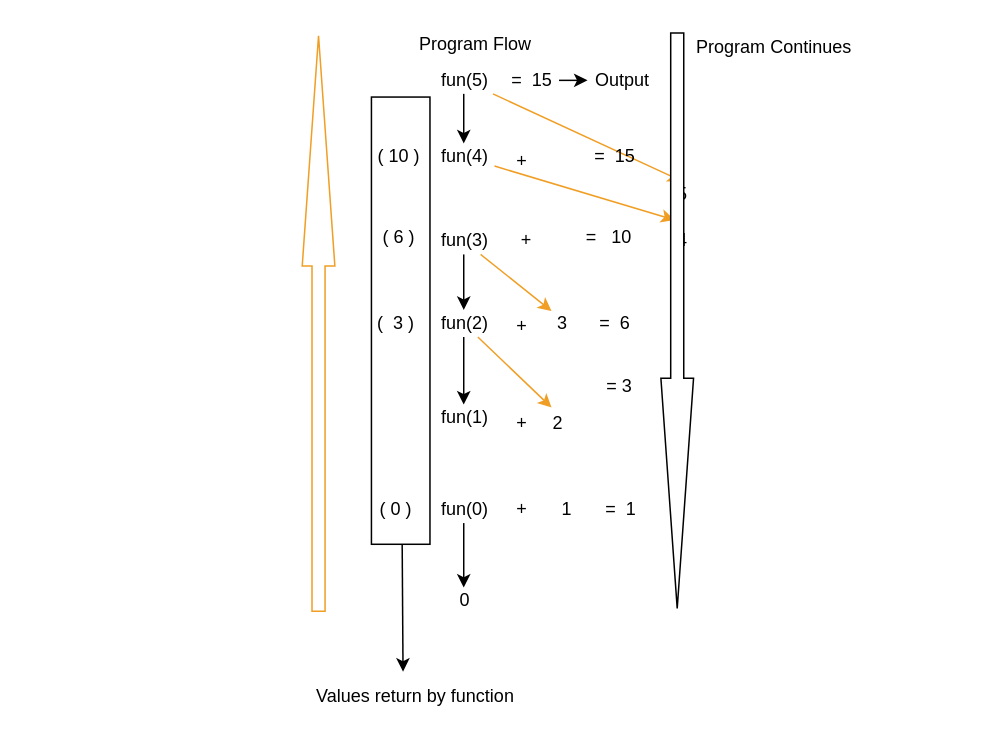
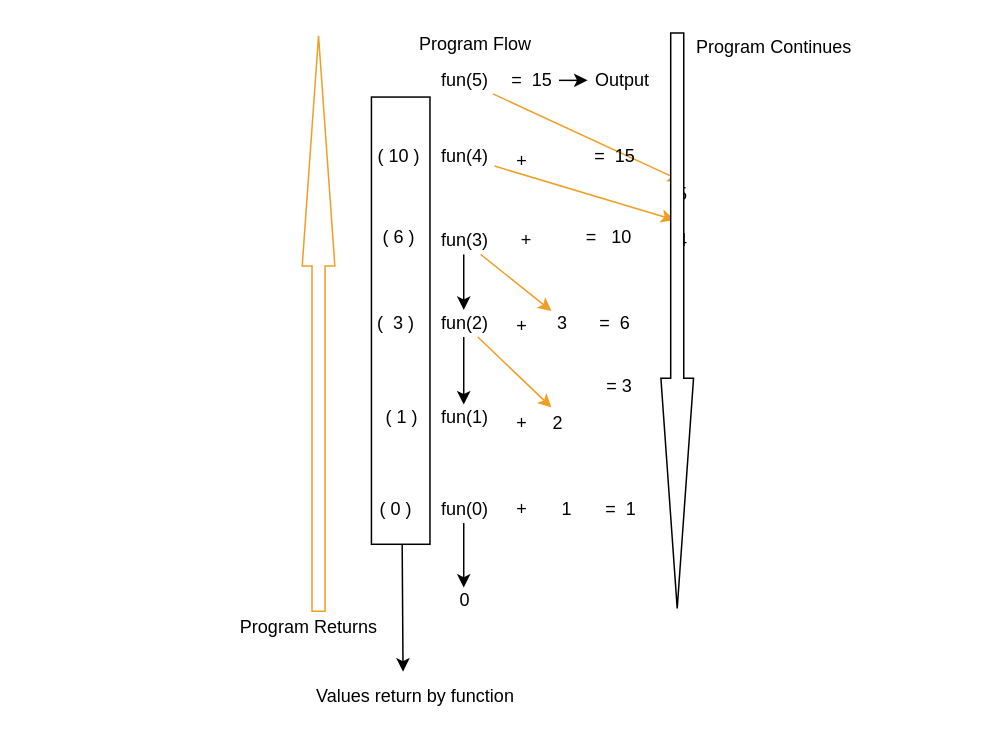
(464, 113) -> none
none -> (401, 418)
none -> (308, 628)
